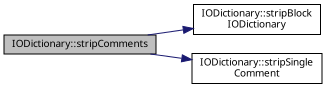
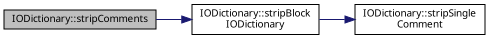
(166, 56) -> (332, 20)
